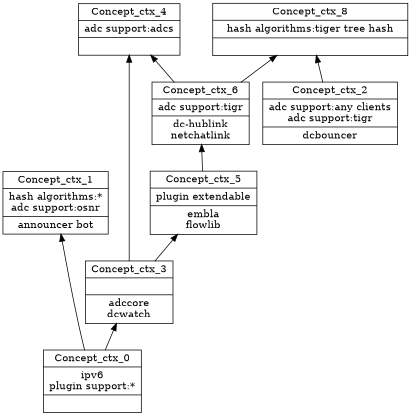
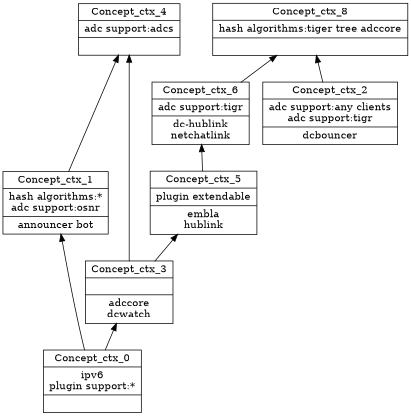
(310, 29) -> (310, 29)
(165, 71) -> (92, 117)
(204, 225) -> (204, 225)
